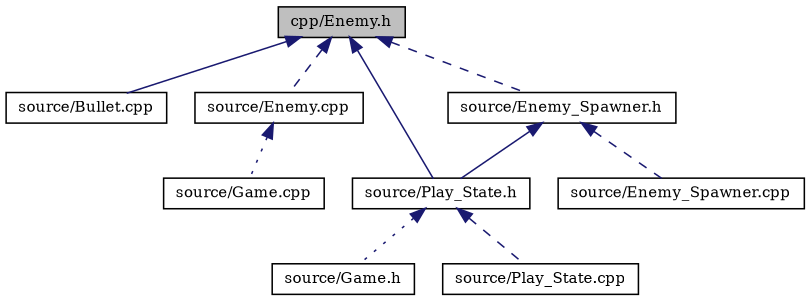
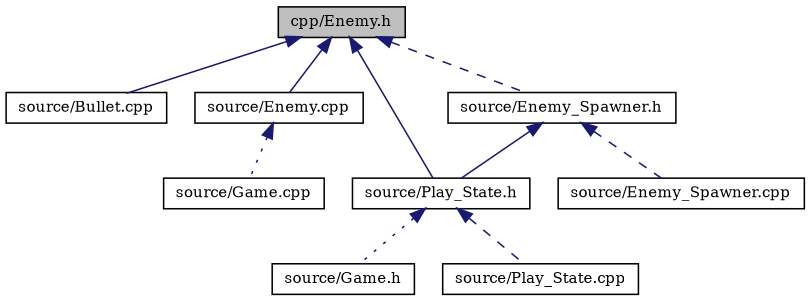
(306, 71) -> (306, 71)
